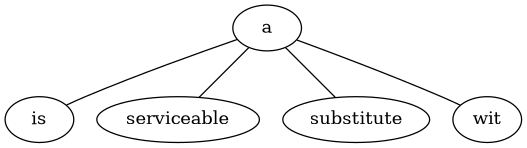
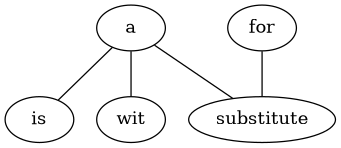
none -> (262, 28)
(178, 120) -> none
